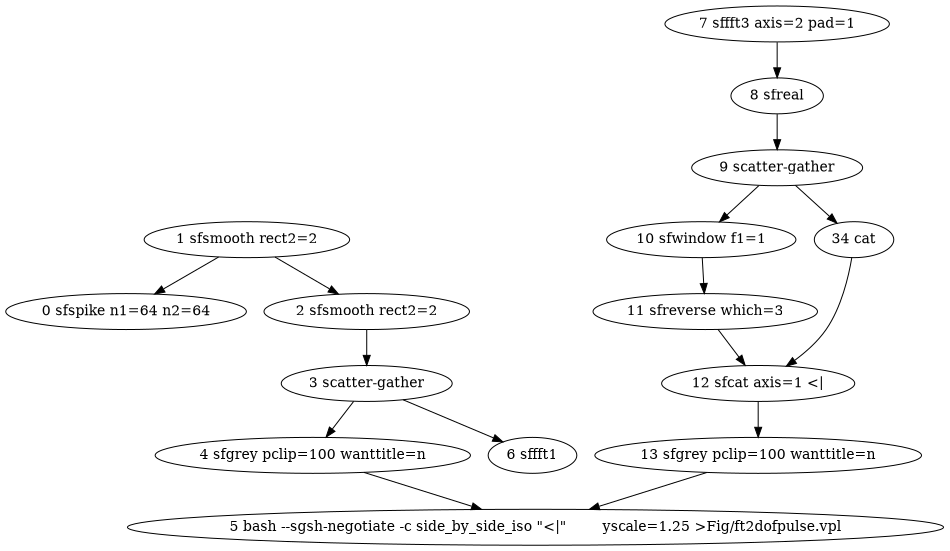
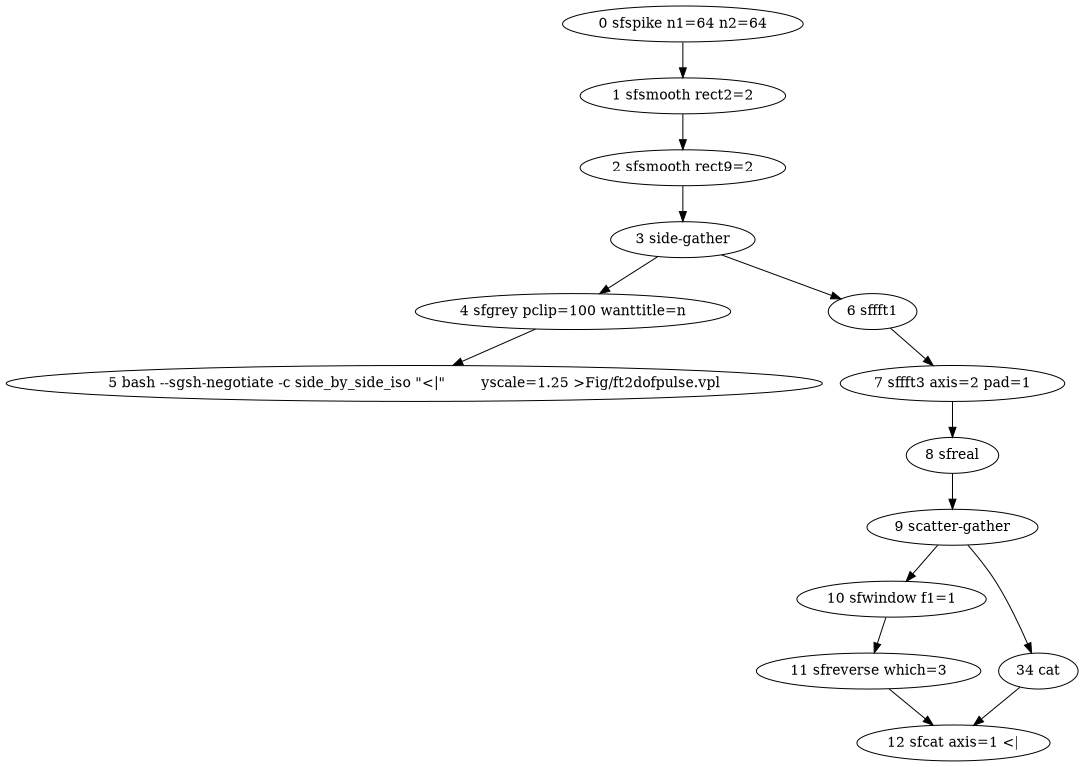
(191, 273) -> (683, 55)
(367, 312) -> (683, 168)
none -> (908, 343)
(367, 383) -> (683, 240)
(758, 455) -> none
